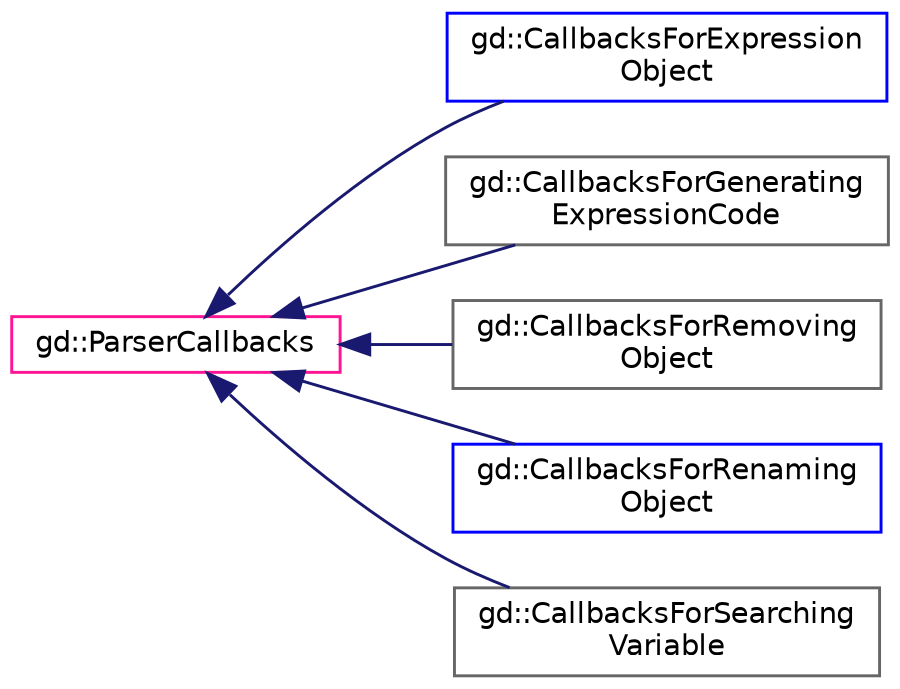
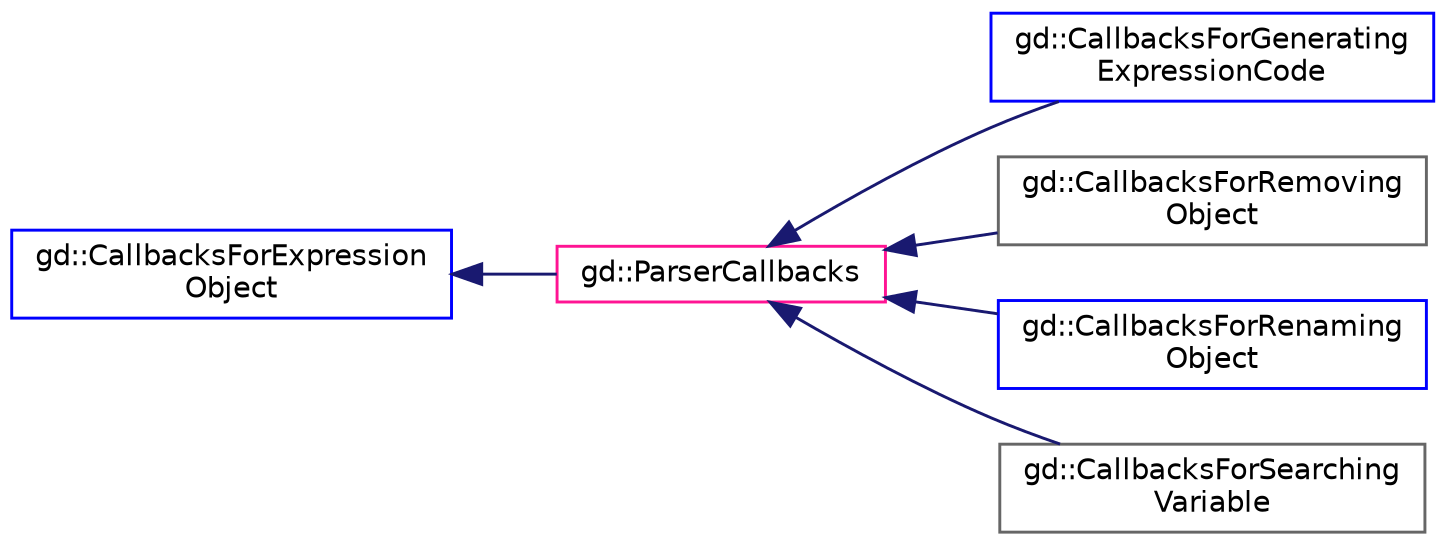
(357, 185) -> (519, 274)
(667, 201) -> (1212, 57)
